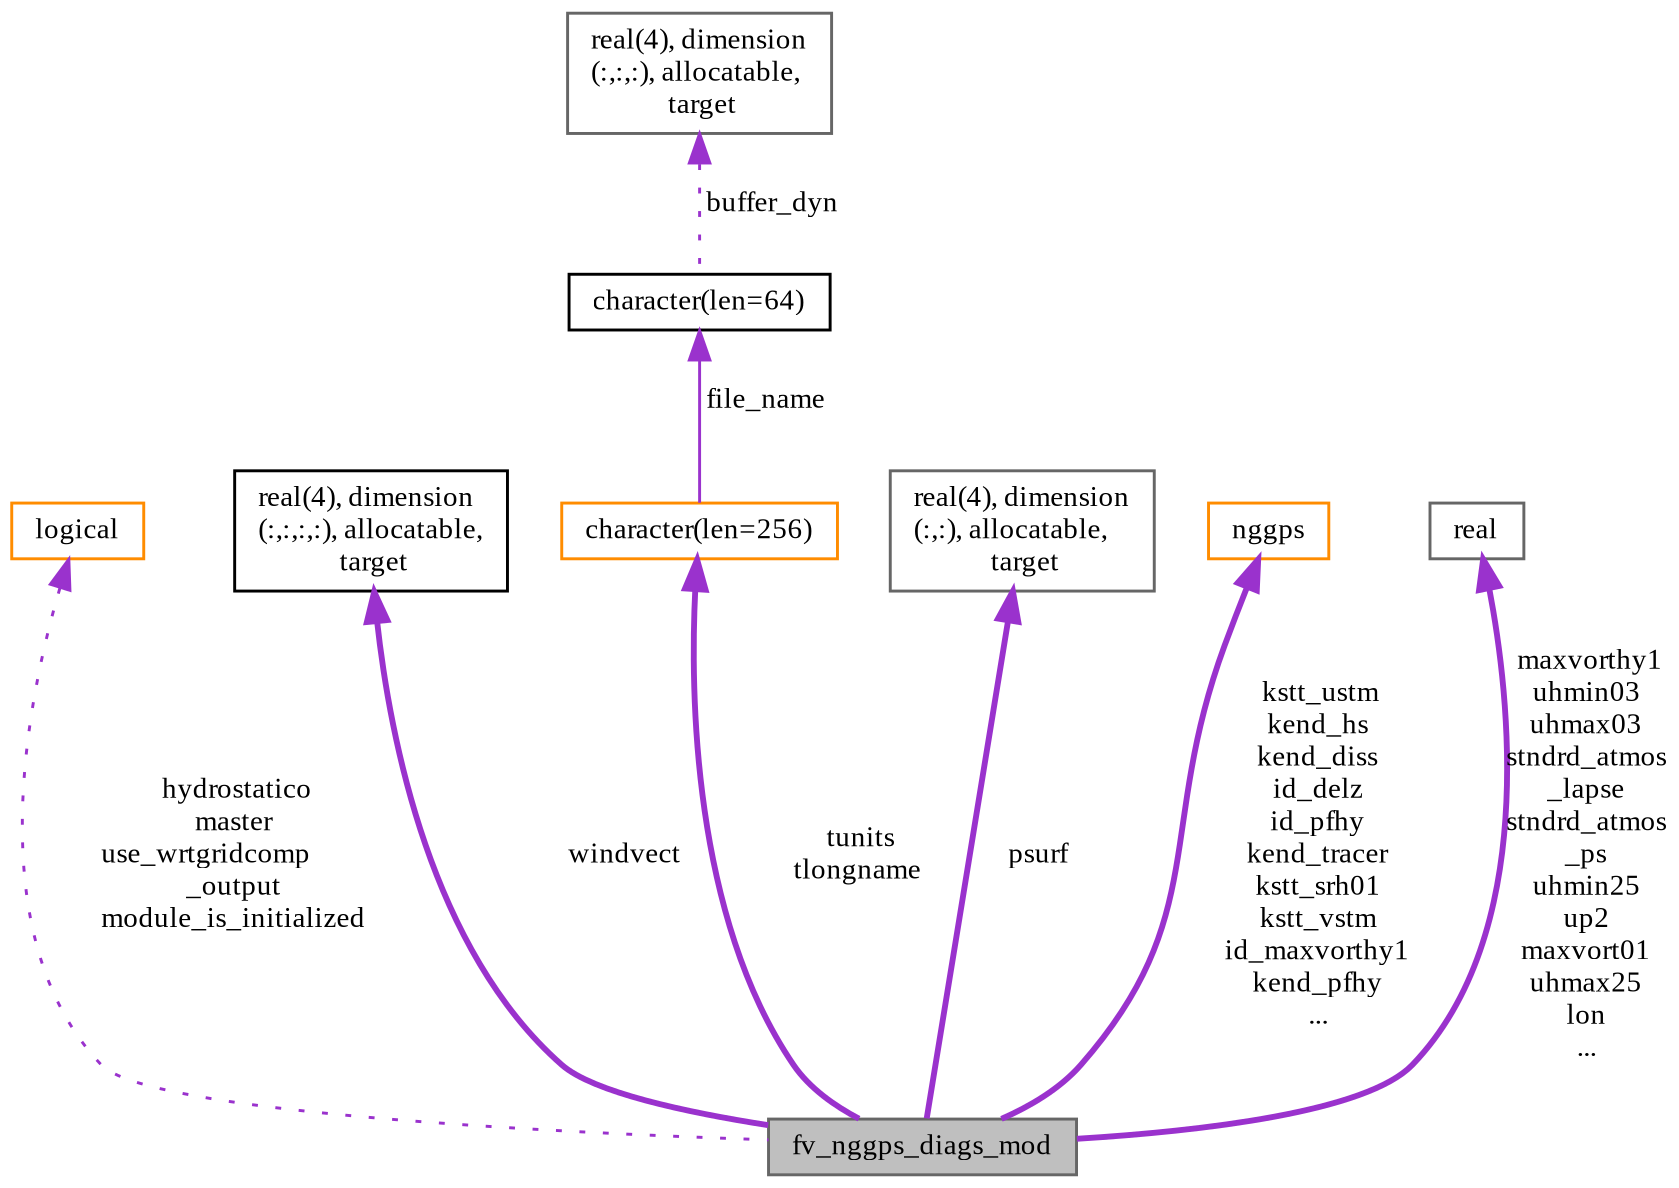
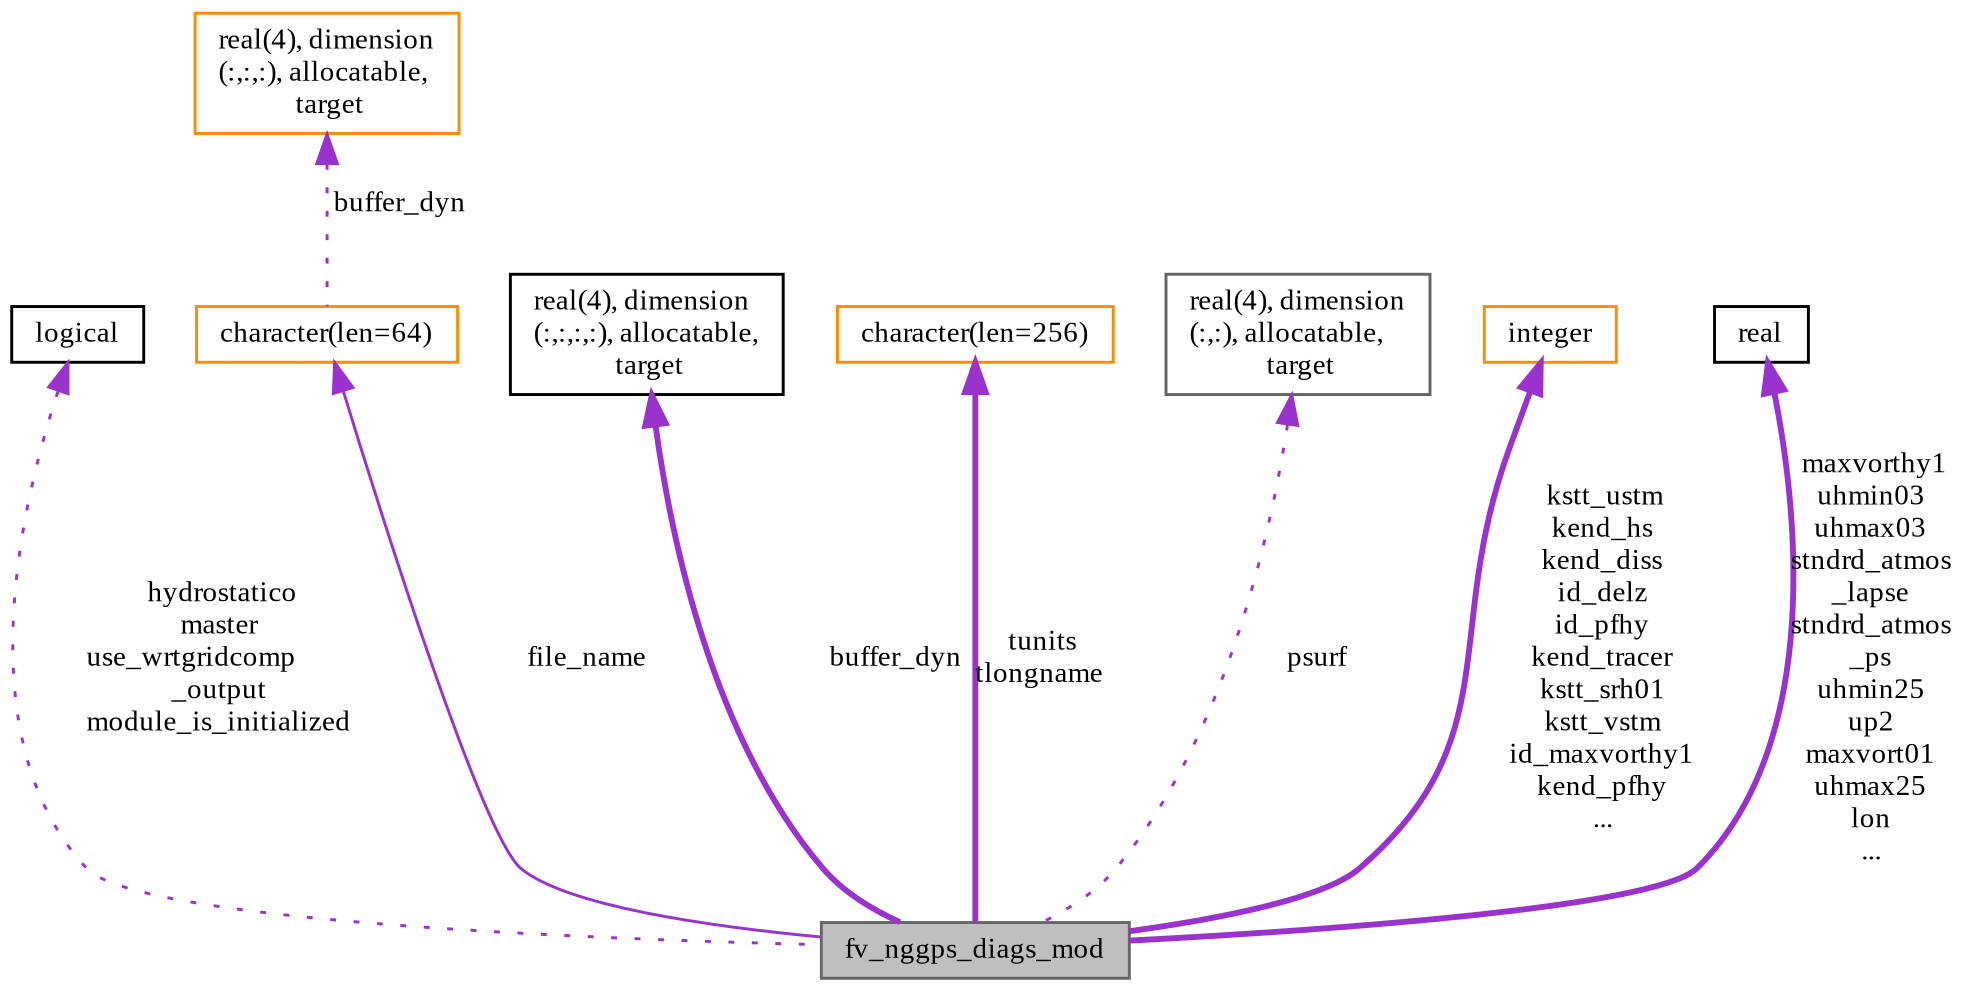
(700, 73) -> (327, 73)
(700, 302) -> (327, 334)
(700, 431) -> (475, 779)
(78, 531) -> (78, 334)
(1269, 531) -> (1550, 334)
(1477, 531) -> (1761, 334)
(622, 855) -> (893, 659)
(967, 870) -> (1213, 700)
